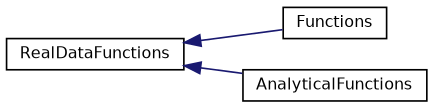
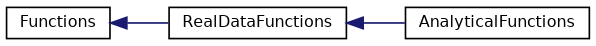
(242, 35) -> (148, 23)
